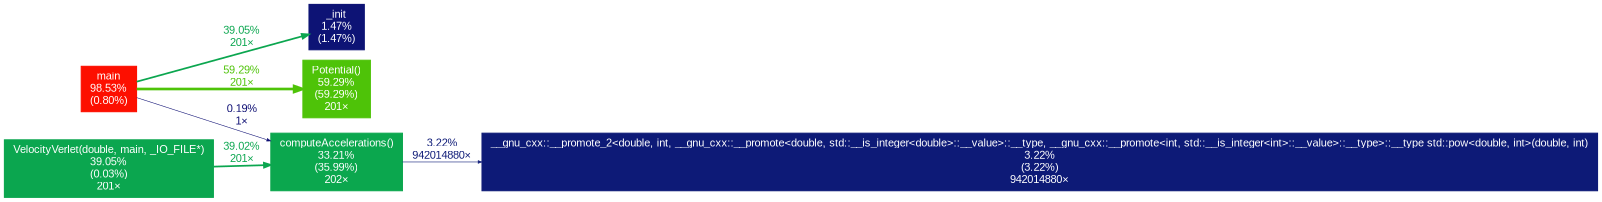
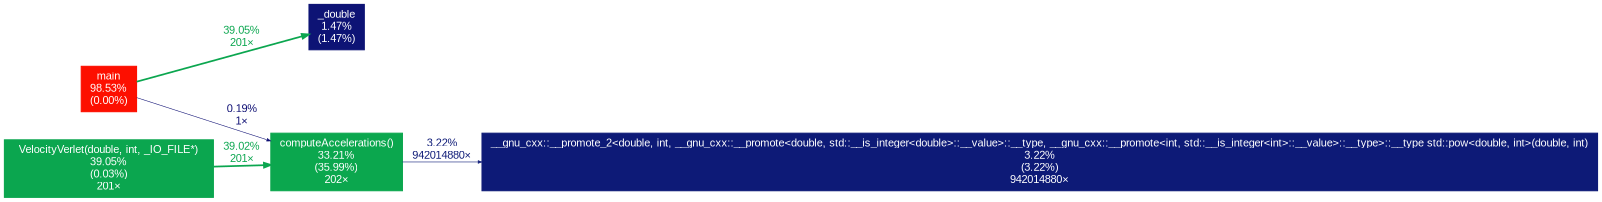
(337, 27) -> (337, 27)
(109, 89) -> (109, 89)
(337, 89) -> none
(109, 169) -> (109, 169)
